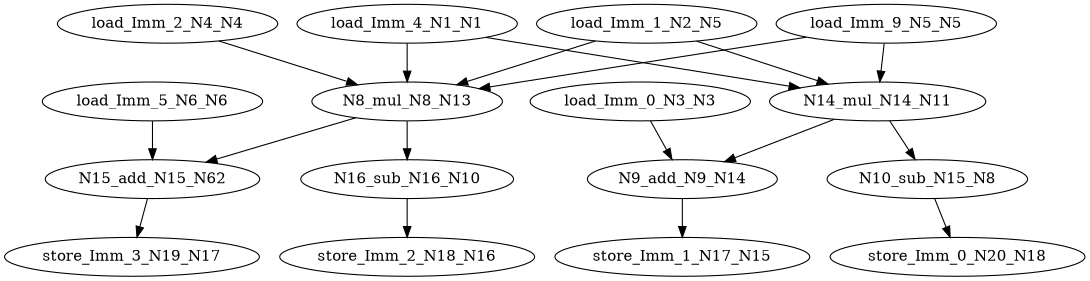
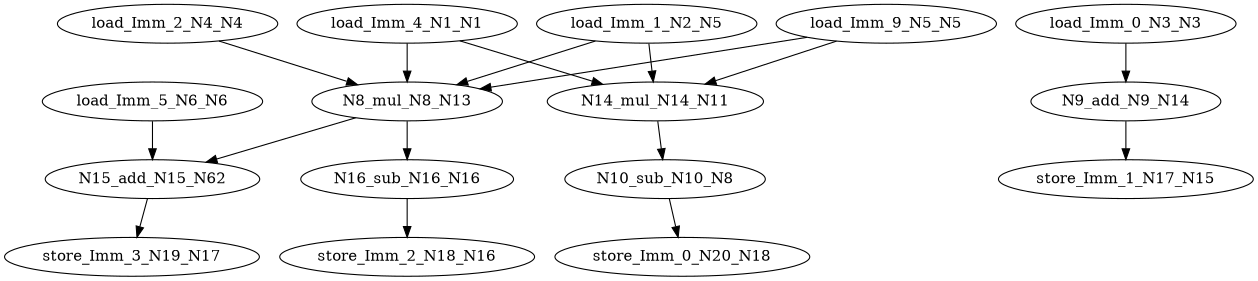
(785, 139) -> none
(407, 179) -> (407, 179)
(927, 179) -> (665, 179)
